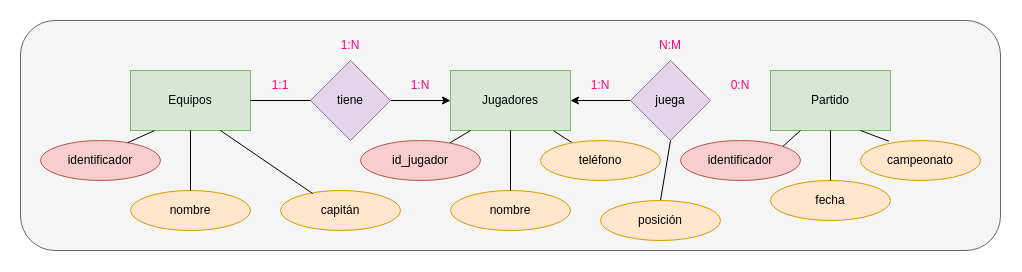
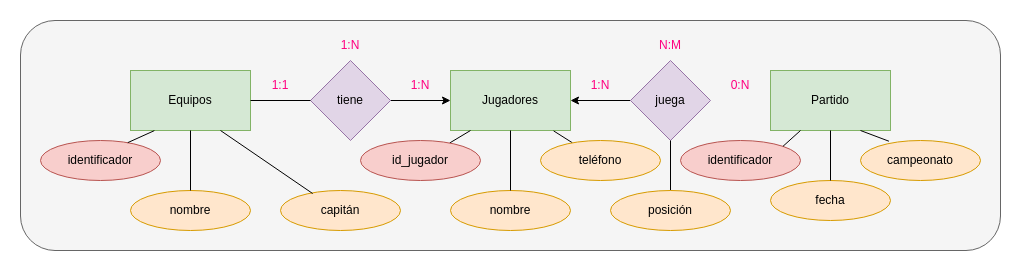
(661, 221) -> (671, 211)
